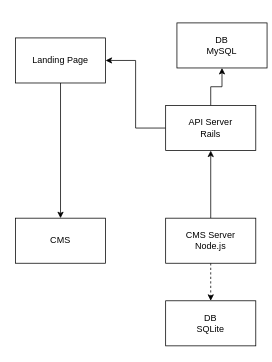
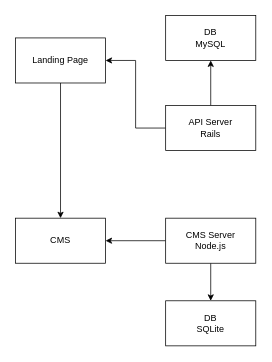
(222, 45) -> (210, 38)
(210, 187) -> (138, 240)
(210, 279) -> (210, 279)
